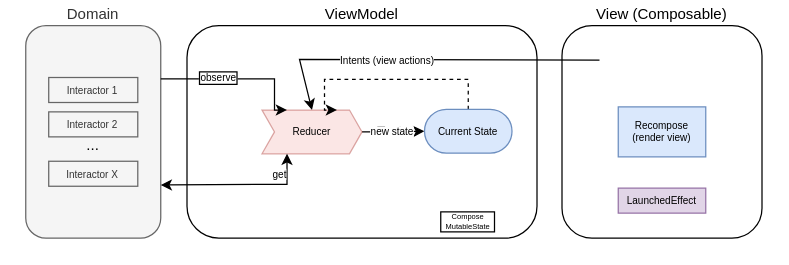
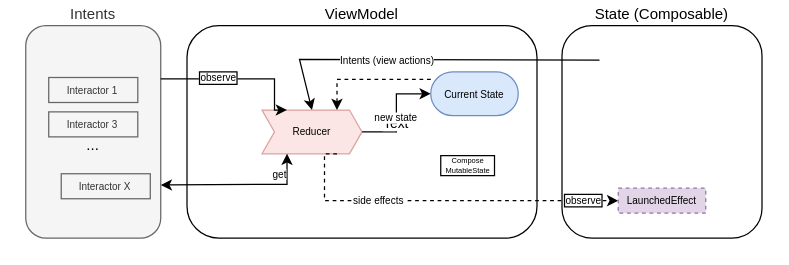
(93, 13) -> (93, 13)
(662, 13) -> (662, 13)
(93, 124) -> (93, 124)
(468, 131) -> (474, 94)
(662, 132) -> none
(93, 174) -> (106, 186)
none -> (438, 201)
(662, 201) -> (662, 201)
(468, 221) -> (468, 165)
